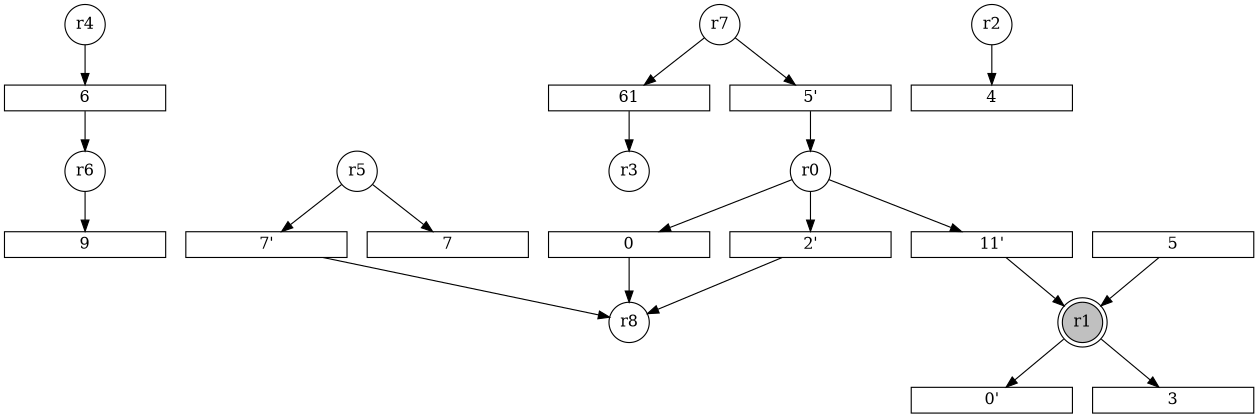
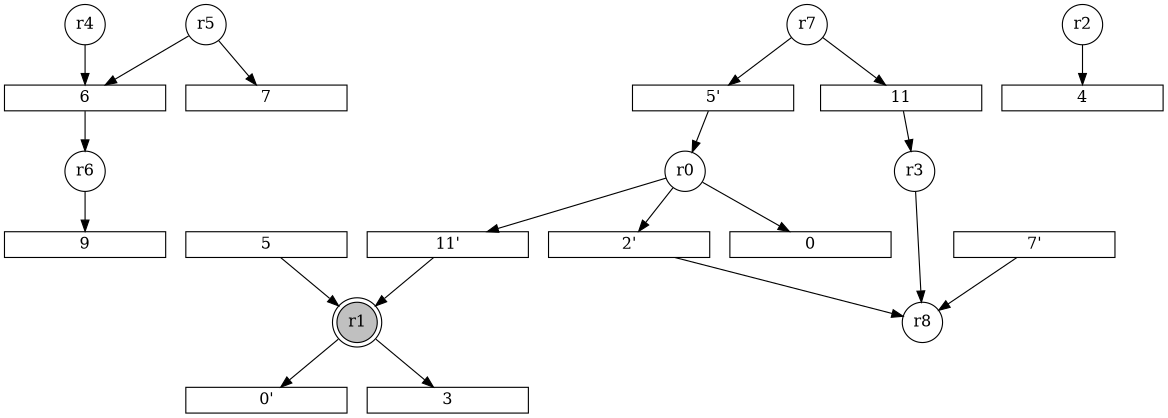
(629, 98) -> (901, 98)
(316, 205) -> (152, 58)
(629, 274) -> (918, 241)
